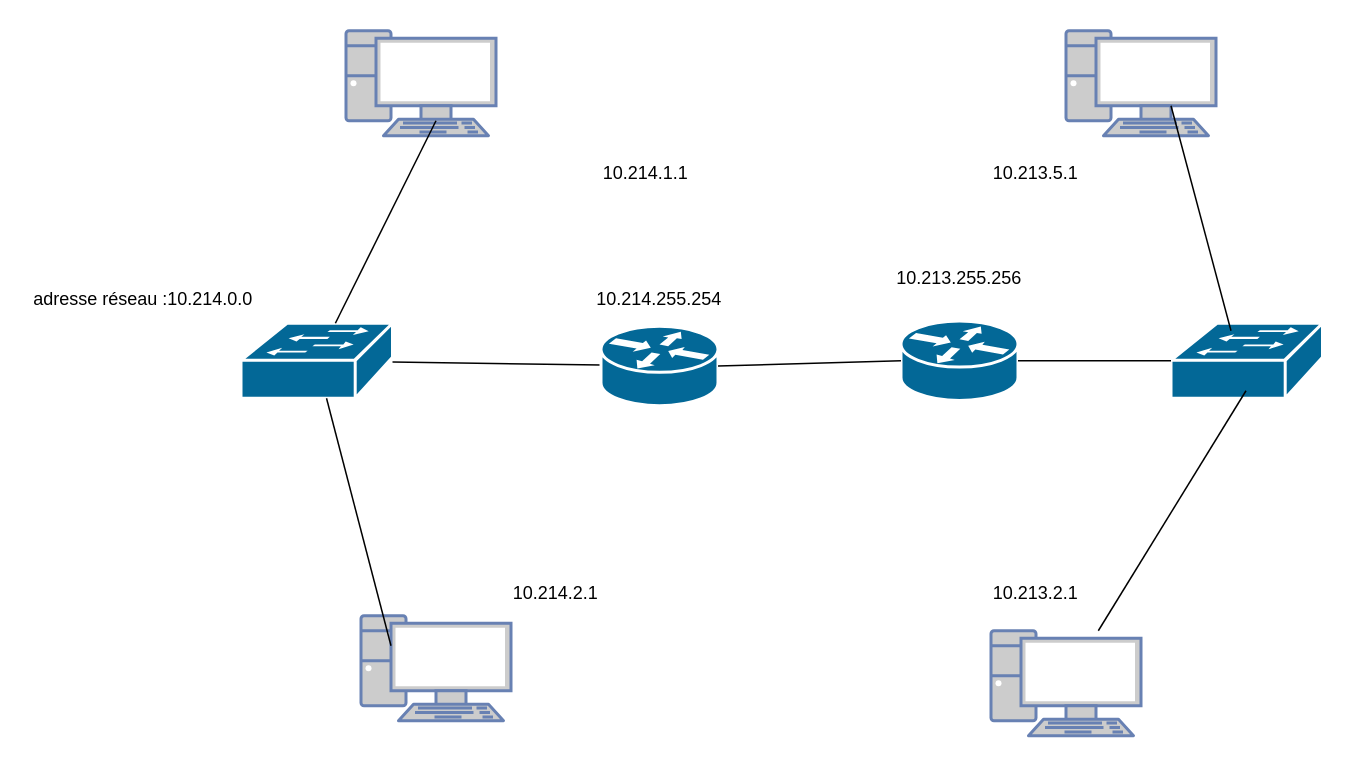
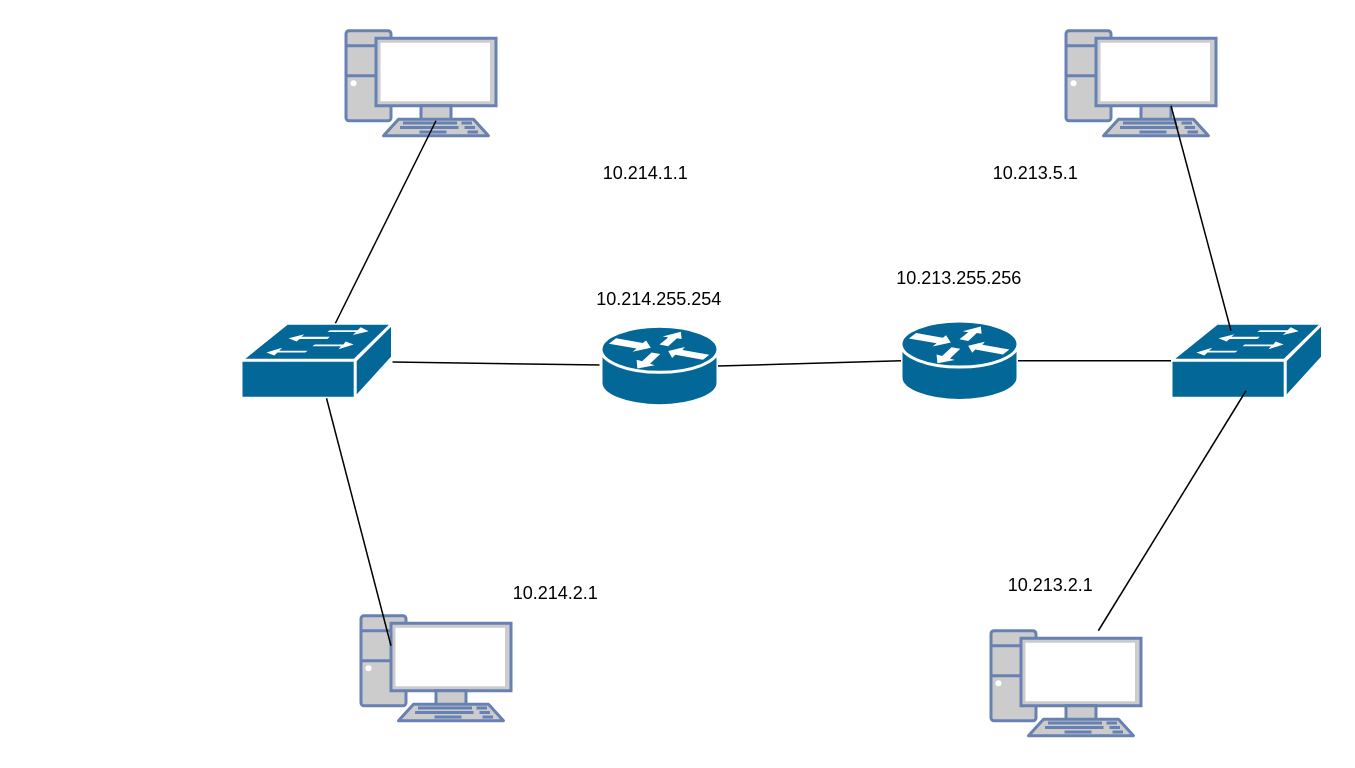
(143, 299) -> none
(1036, 593) -> (1051, 586)
